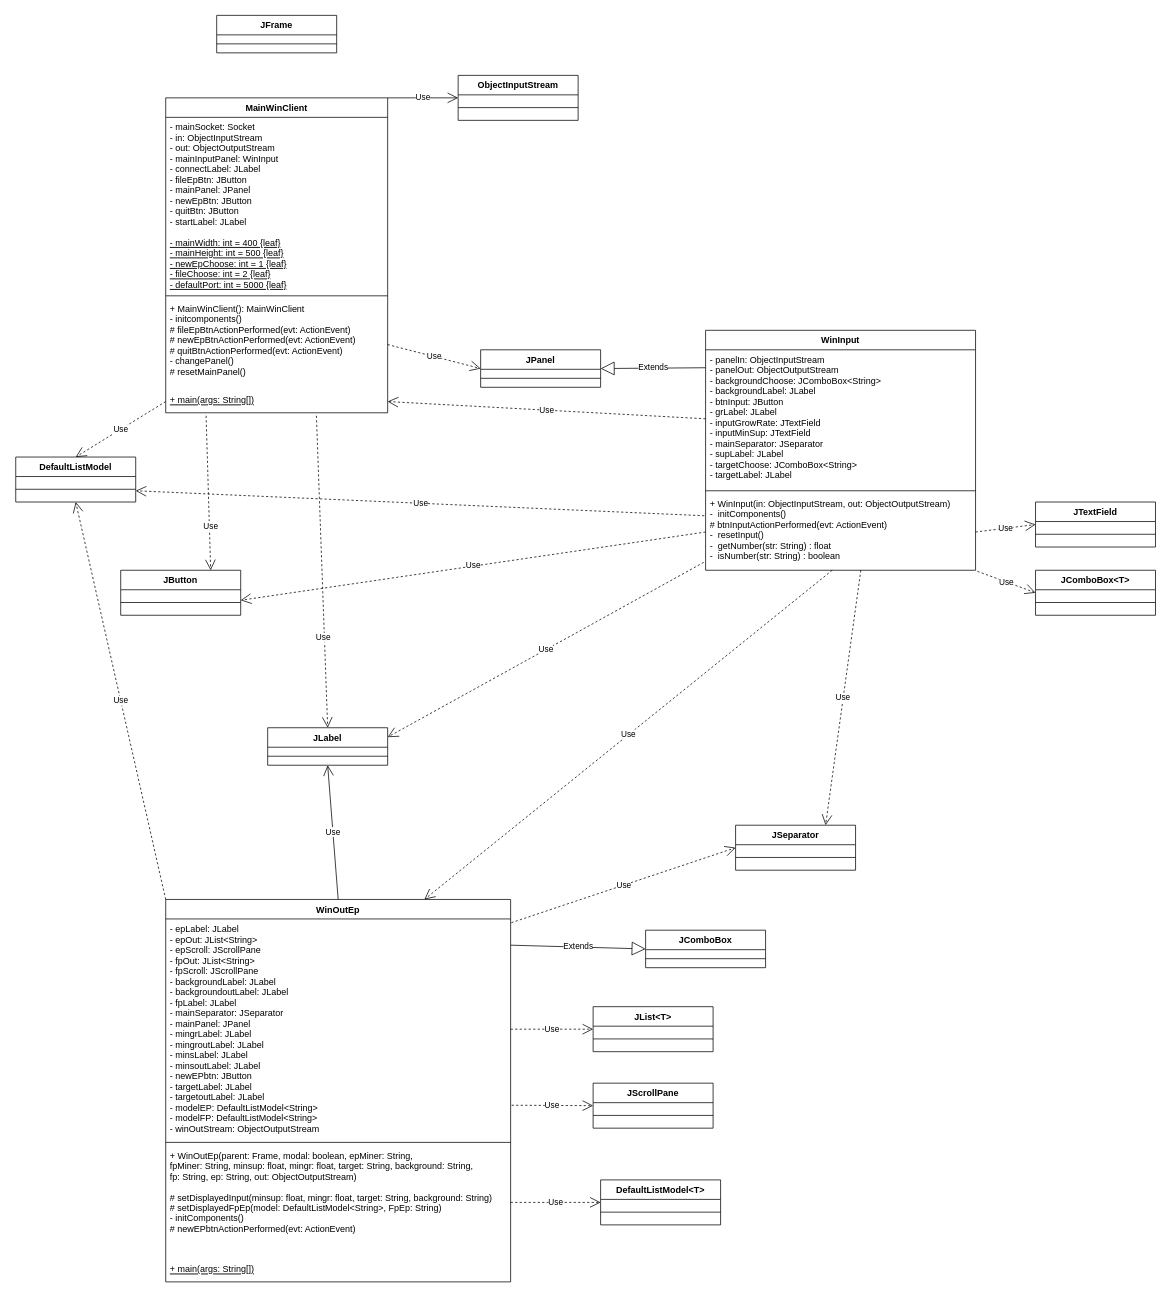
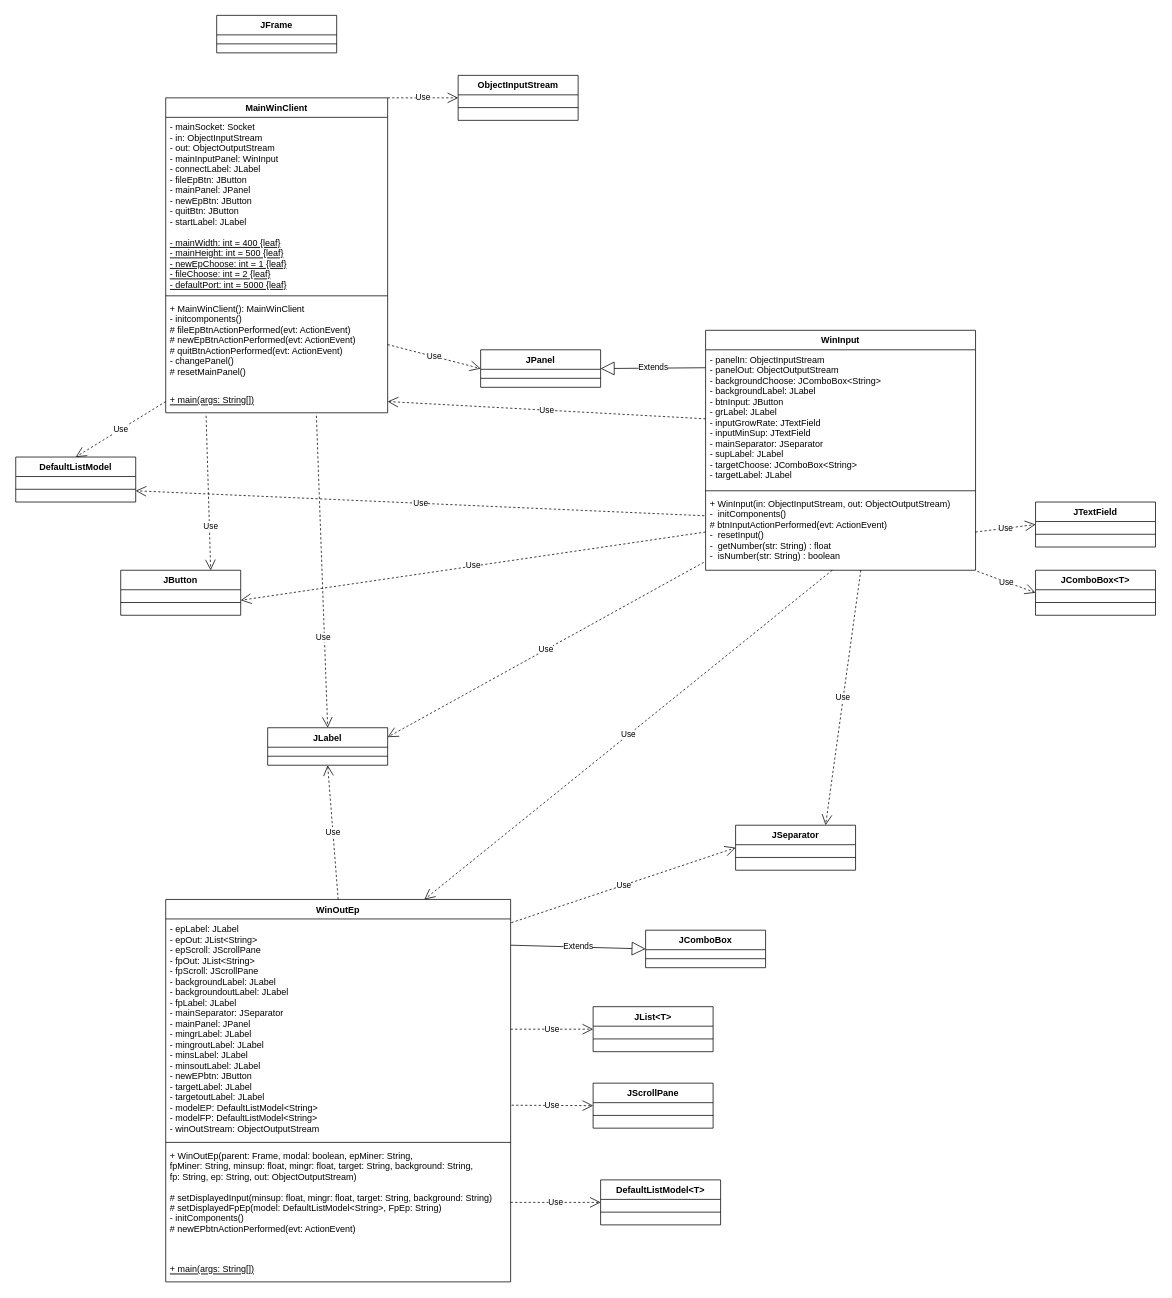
(402, 98) -> (402, 98)
(121, 702) -> none
(335, 866) -> (335, 866)
